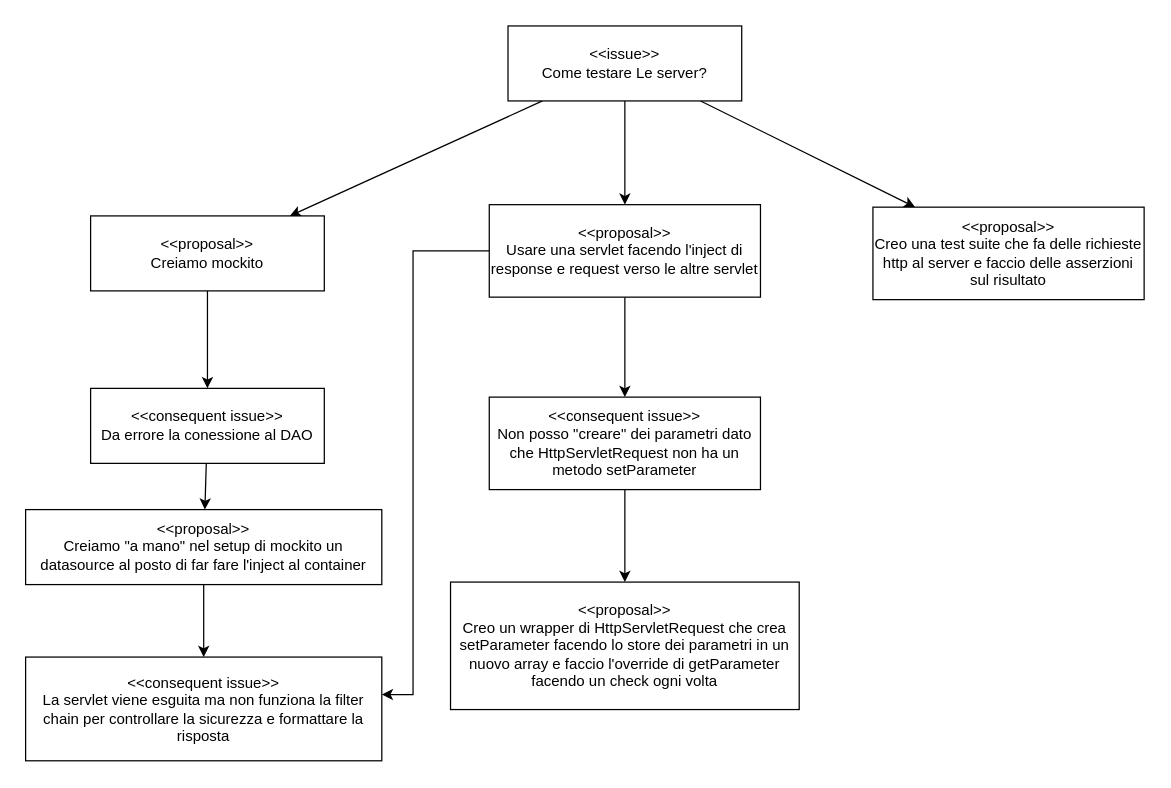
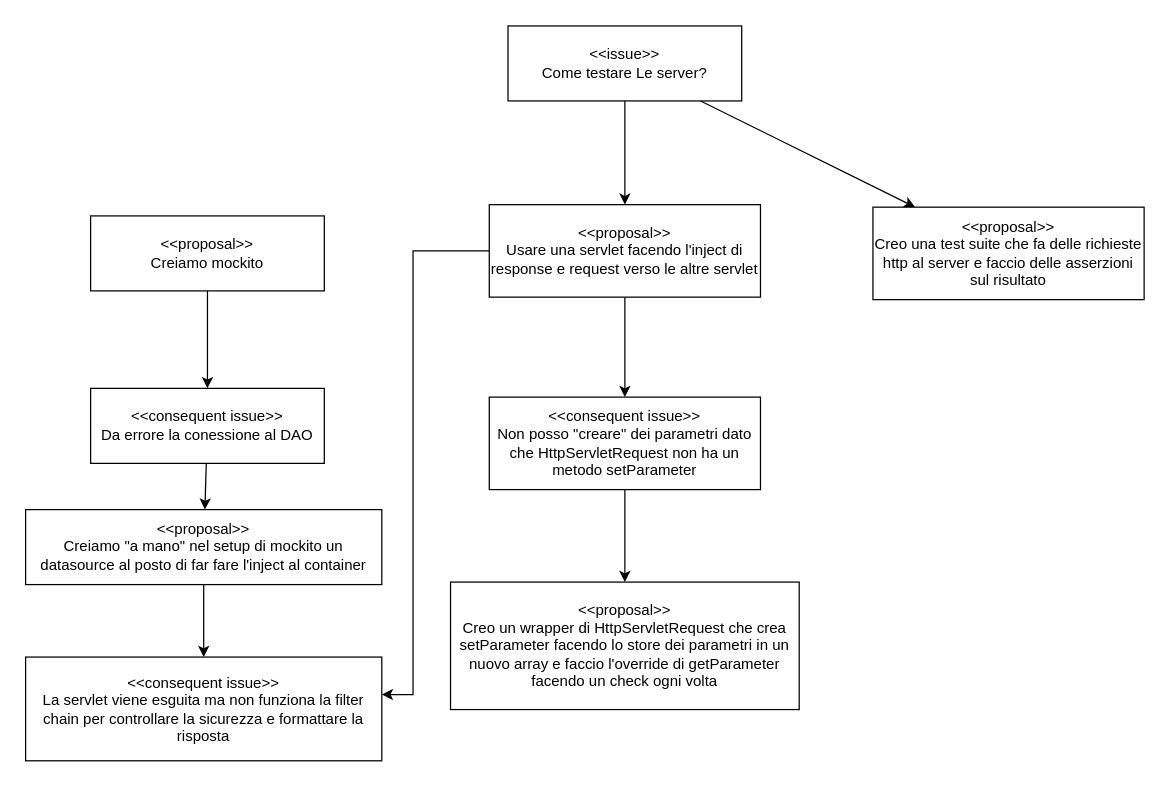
(419, 157) -> none
